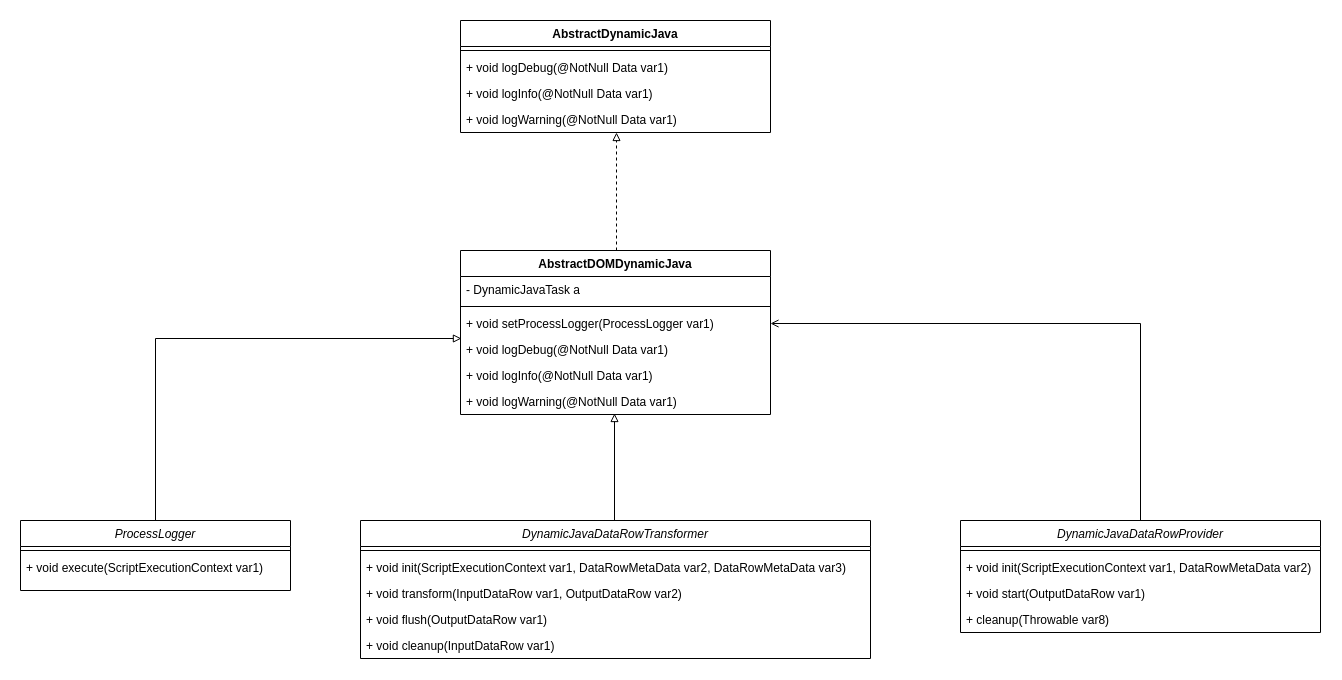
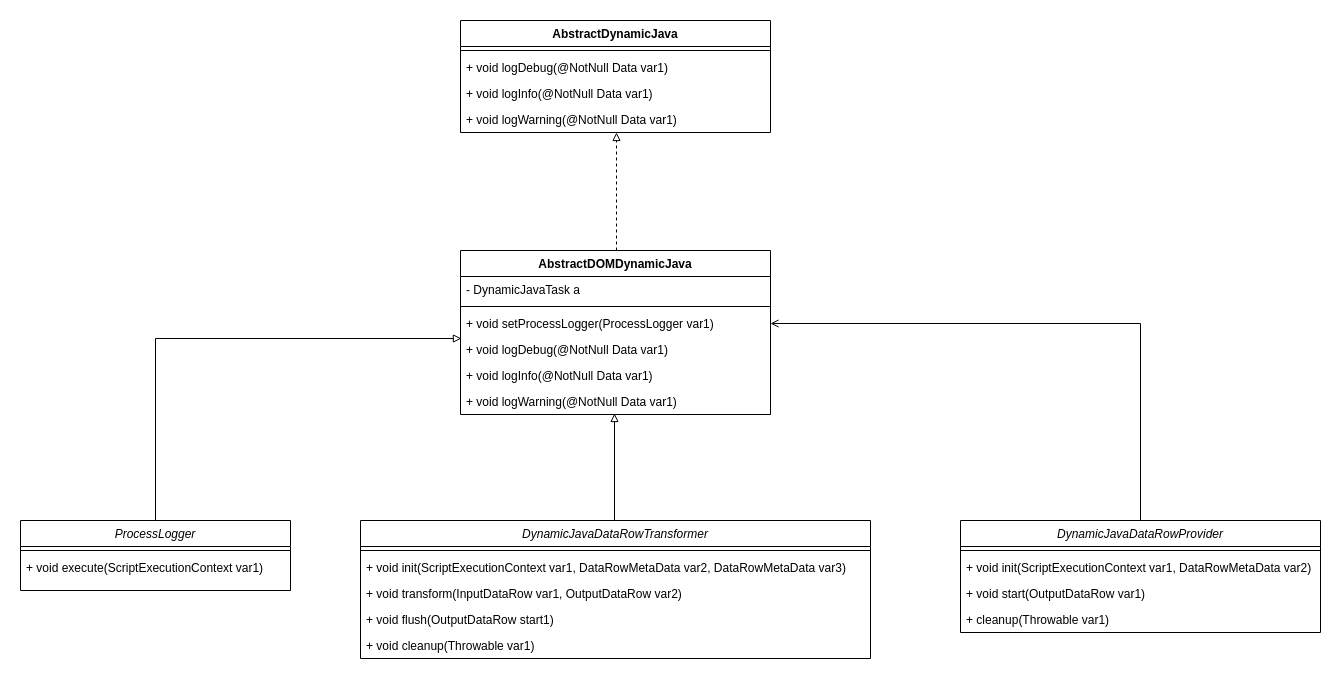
(466, 620) -> (472, 620)
(1044, 620) -> (1044, 620)
(469, 646) -> (457, 646)
